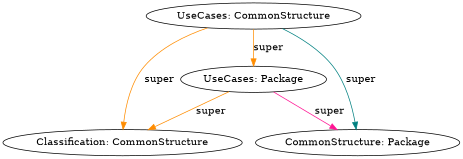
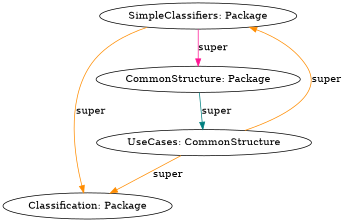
(332, 65) -> (201, 107)
(254, 79) -> (198, 16)
(123, 143) -> (88, 206)
